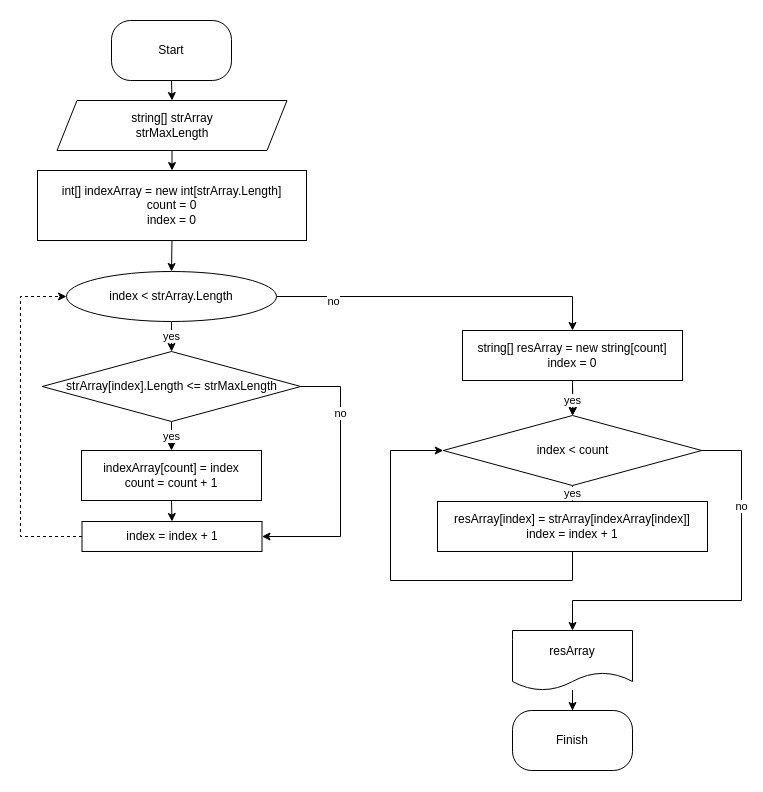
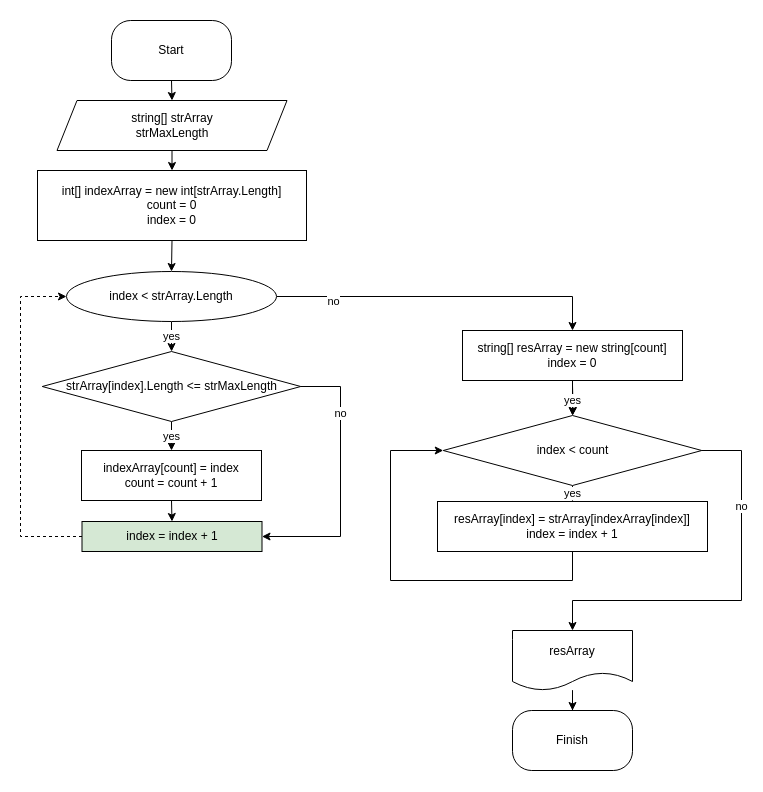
(172, 537) -> (172, 537)
